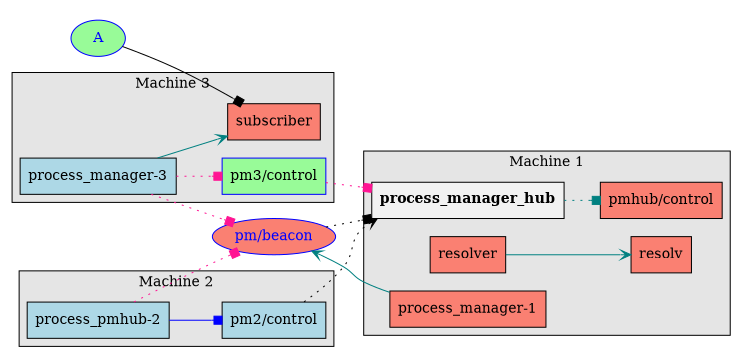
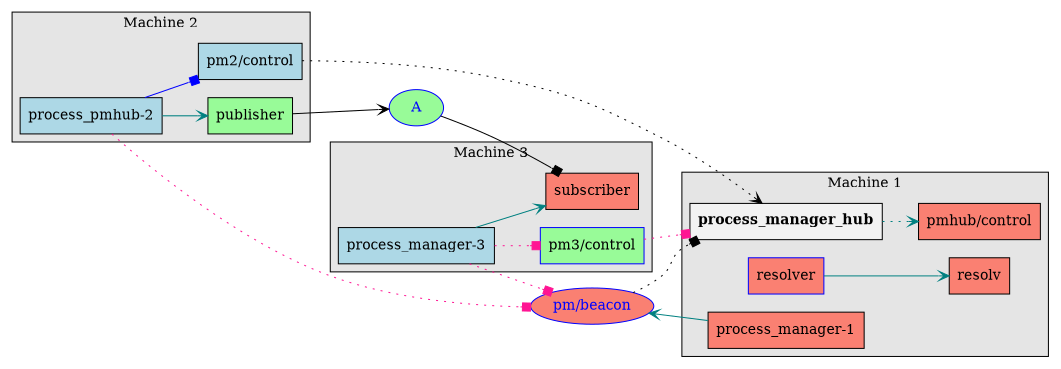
none -> (250, 116)
(577, 200) -> (895, 222)
(468, 255) -> (786, 276)
